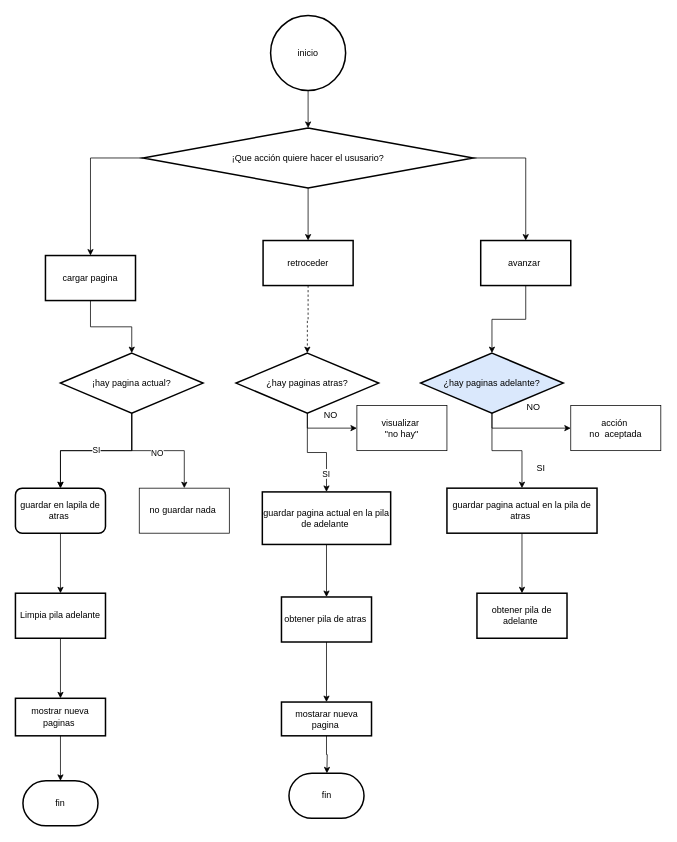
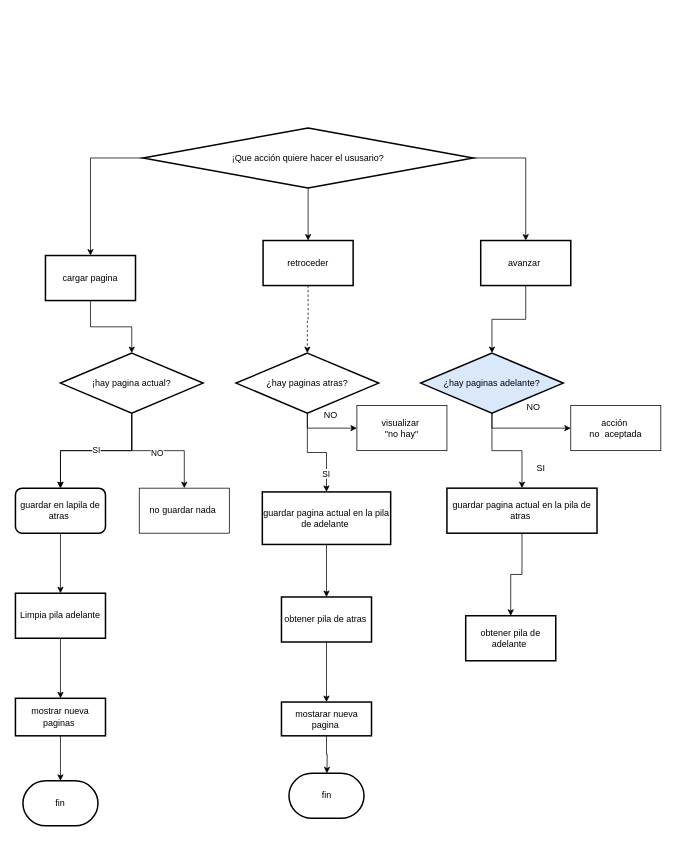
(308, 53) -> none
(308, 91) -> none
(522, 615) -> (510, 638)
